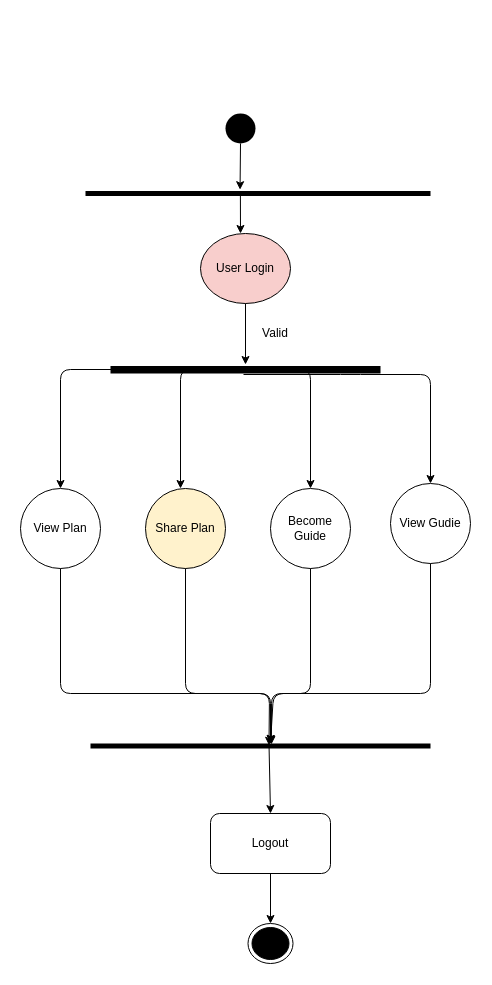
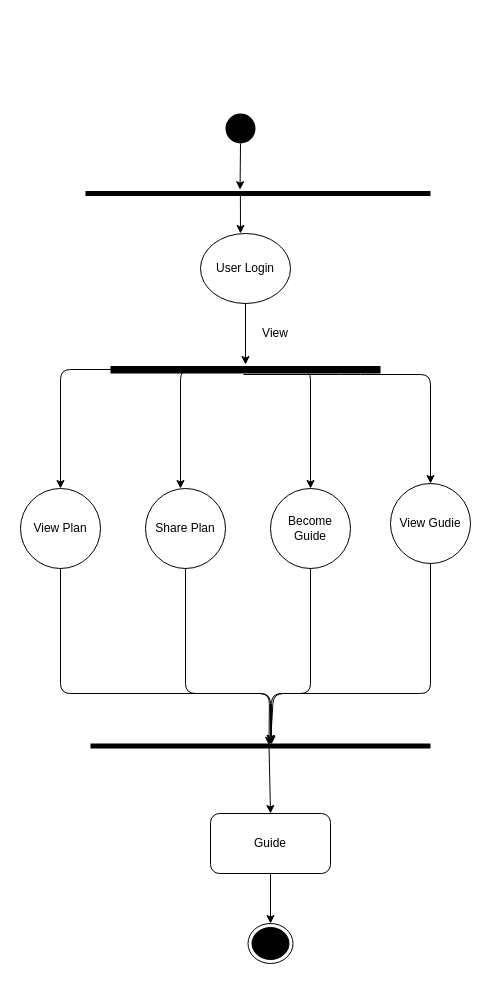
(246, 269) -> (246, 269)
(276, 334) -> (276, 334)
(186, 529) -> (186, 529)
(271, 844) -> (271, 844)
